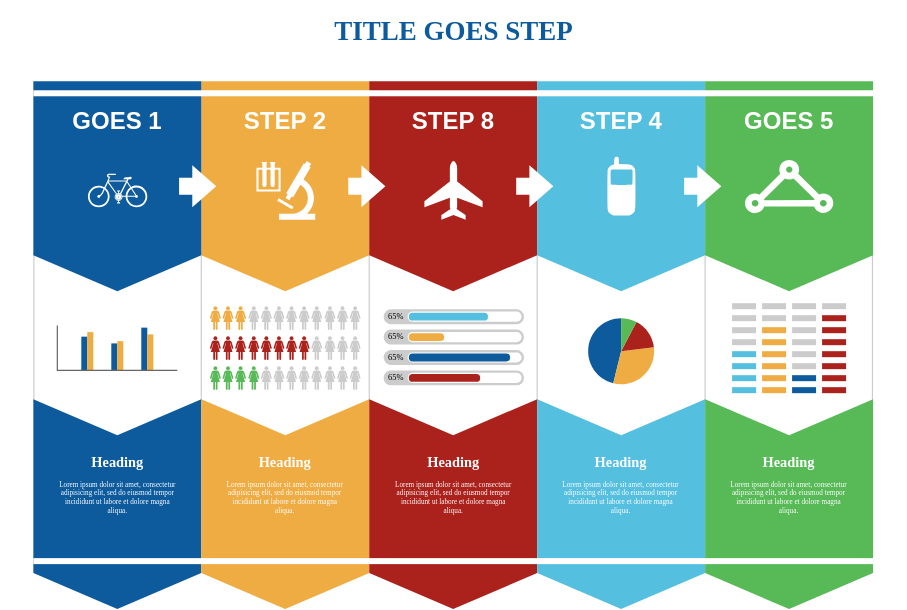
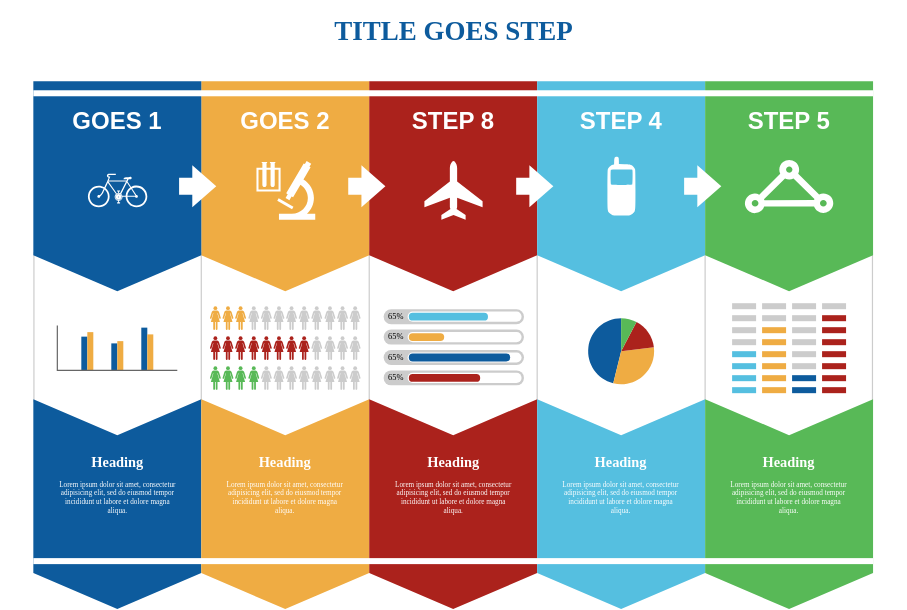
(285, 120) -> (285, 120)
(789, 120) -> (789, 120)
